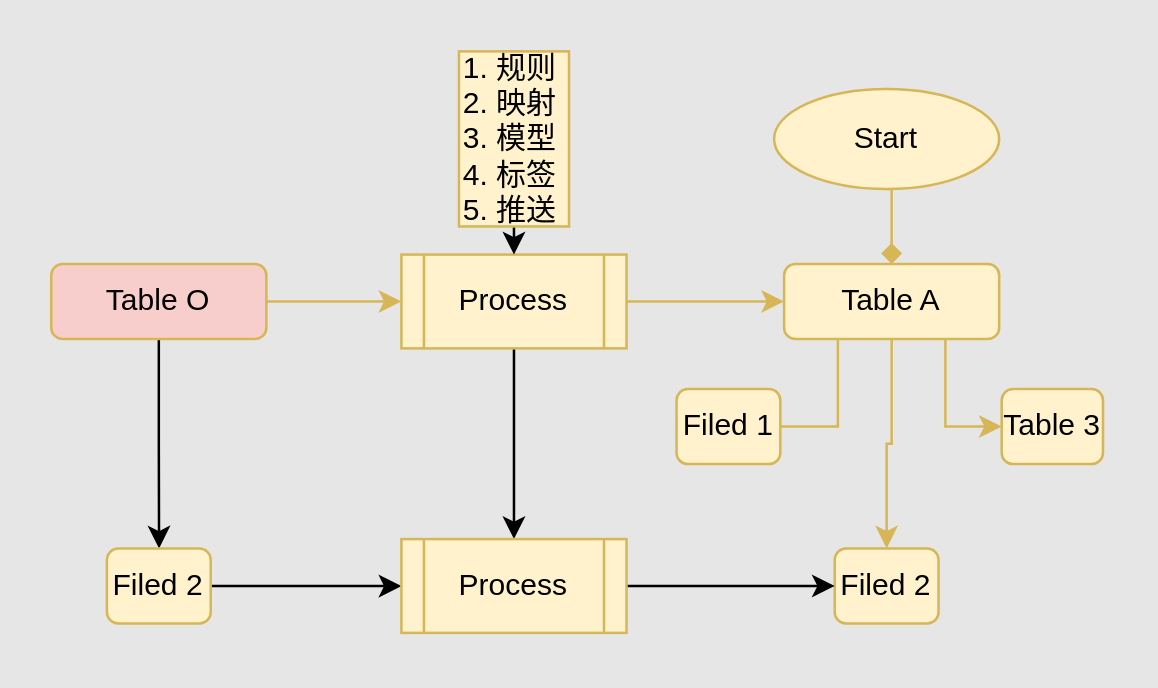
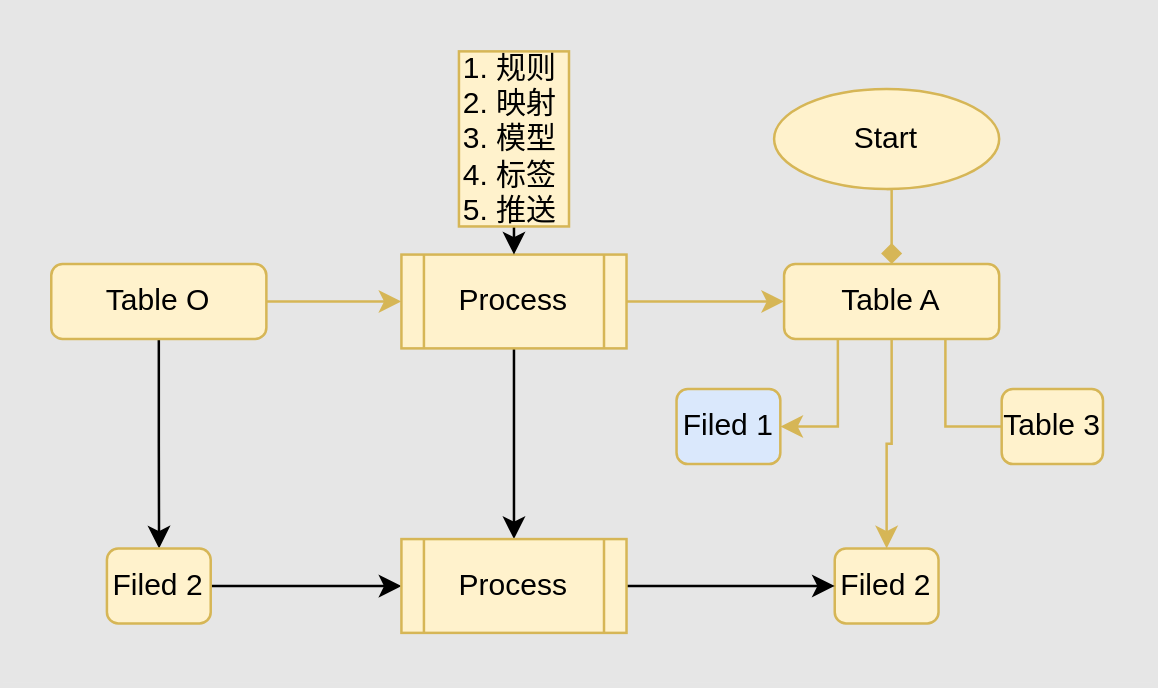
(159, 301) -> (159, 301)
(728, 426) -> (728, 426)
(791, 426) -> (798, 426)
(983, 426) -> (990, 426)
